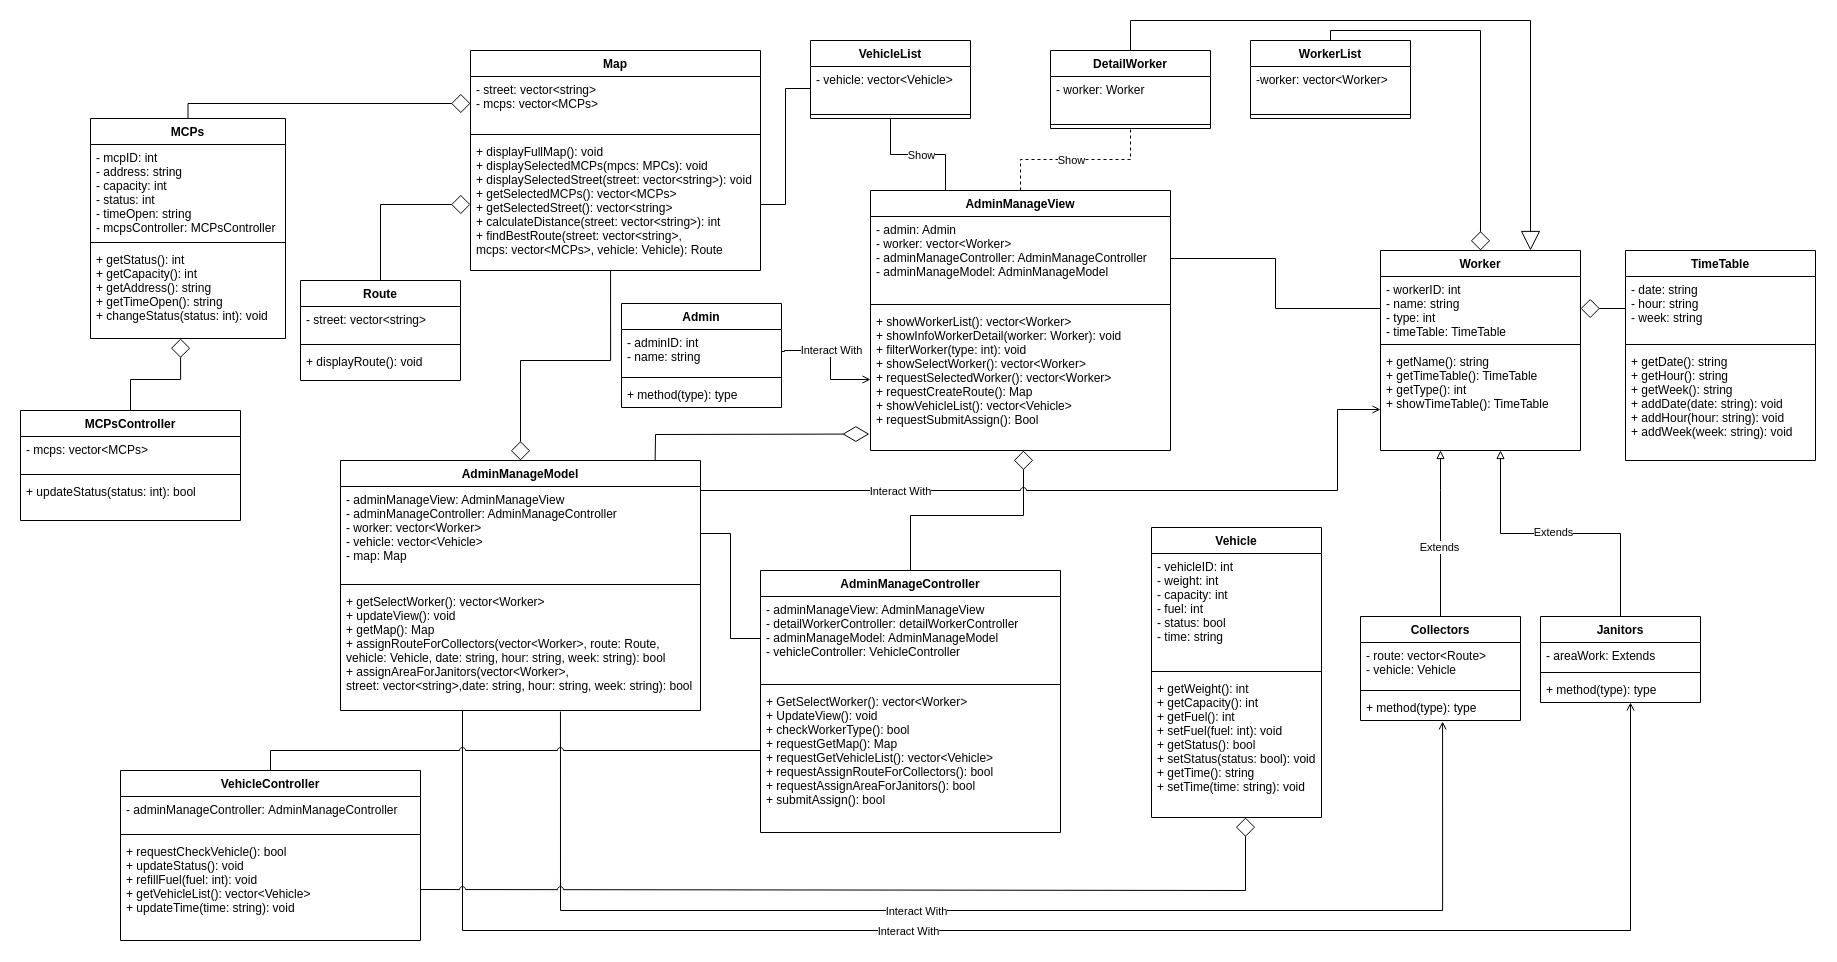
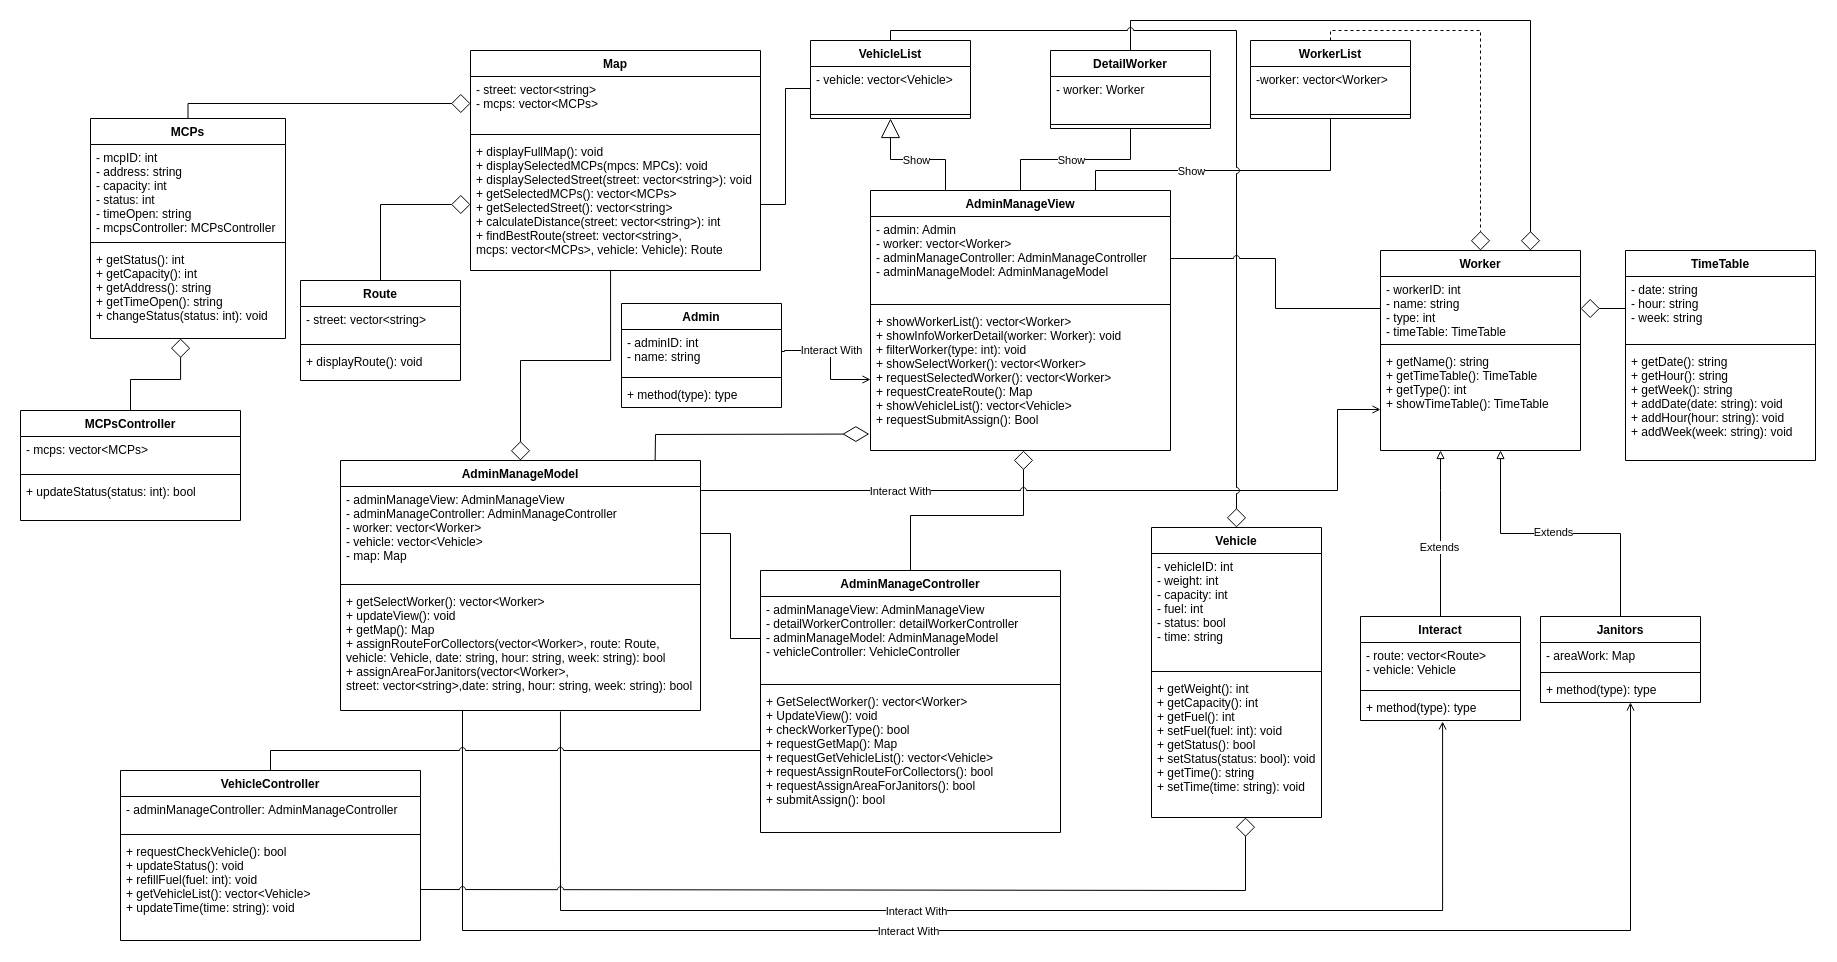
(1481, 52) -> (1481, 52)
none -> (1237, 94)
(891, 130) -> (891, 139)
(1122, 160) -> (1122, 160)
none -> (1229, 171)
(1531, 230) -> (1531, 230)
(1440, 630) -> (1440, 630)
(1605, 656) -> (1592, 656)
